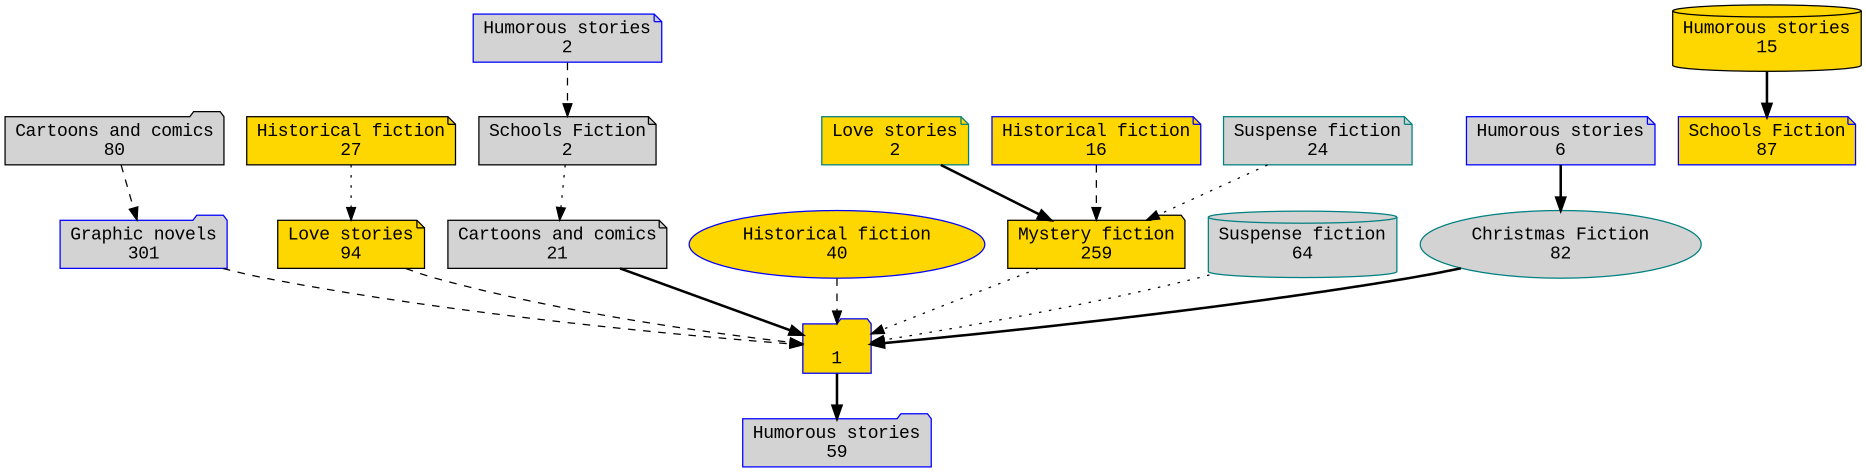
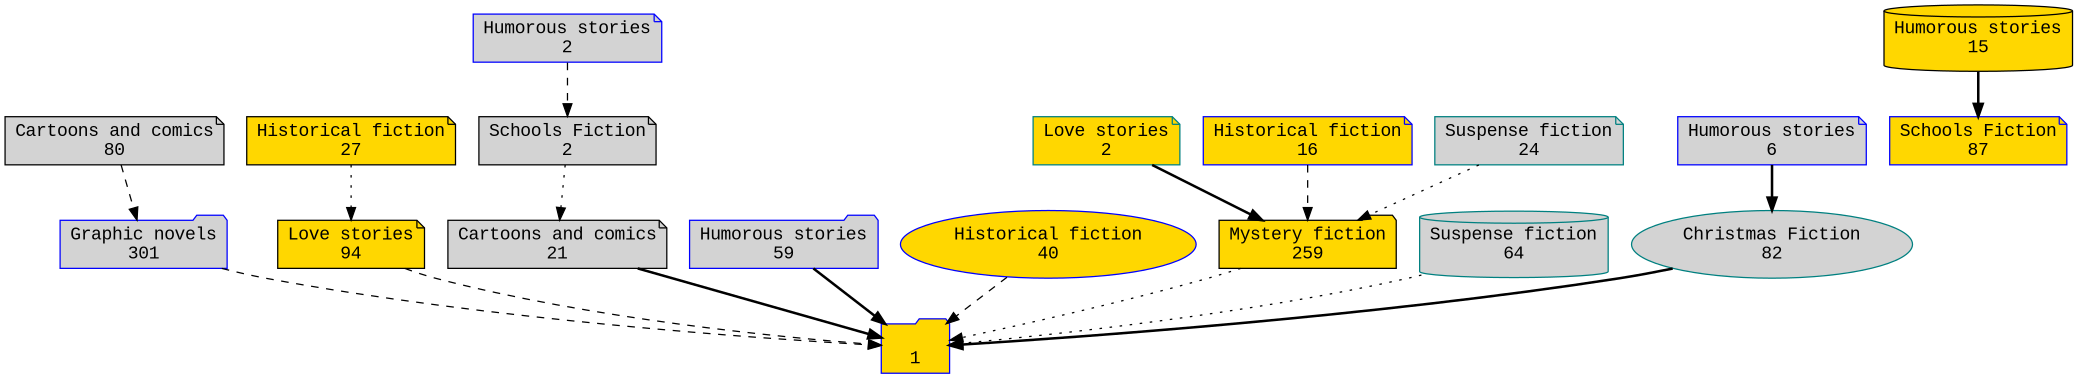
(115, 141) -> (115, 141)
(837, 389) -> (844, 292)
